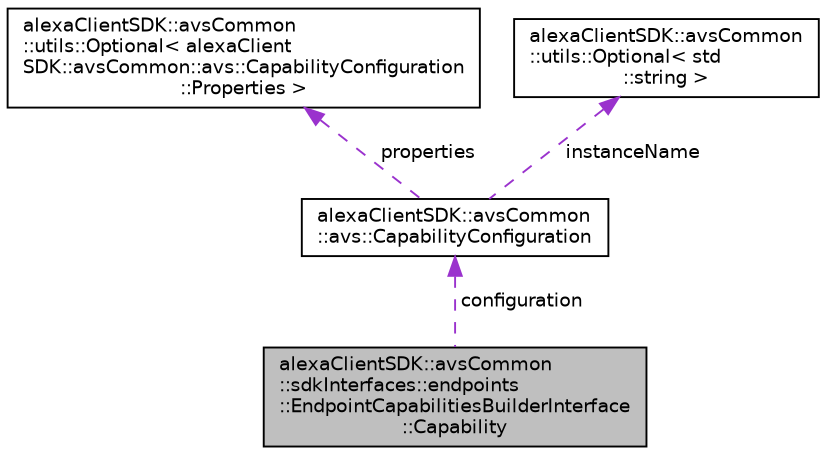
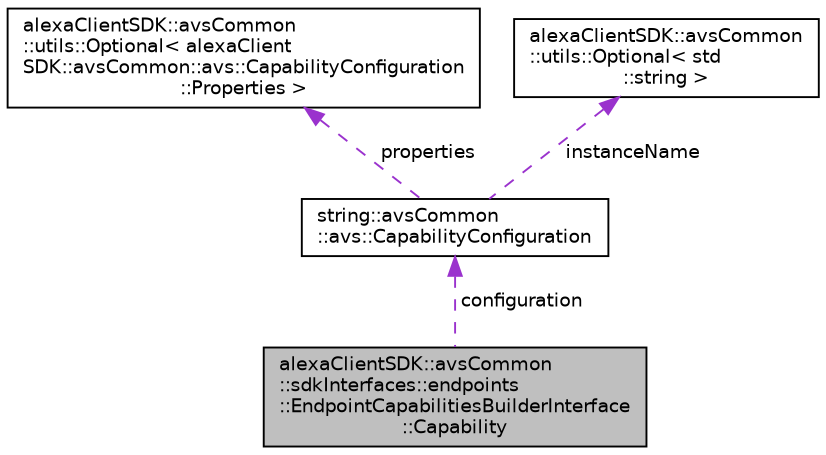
(455, 228) -> (455, 228)
